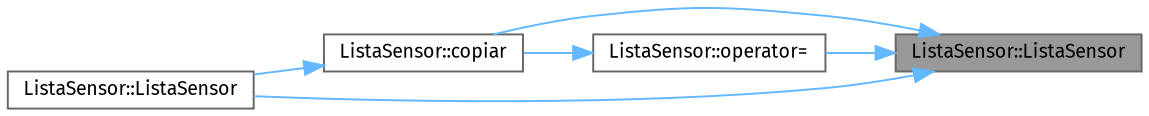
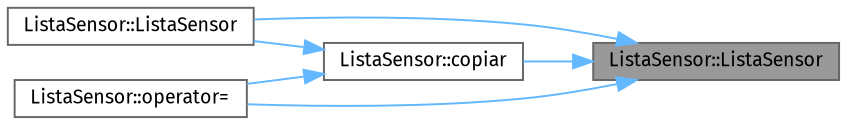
(548, 53) -> (276, 80)
